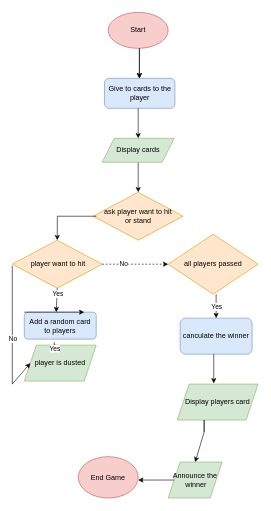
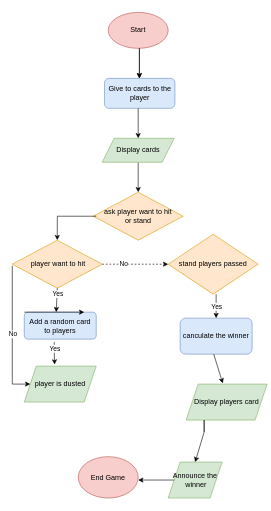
(213, 264) -> (213, 264)
(60, 363) -> (60, 384)
(218, 402) -> (227, 402)
